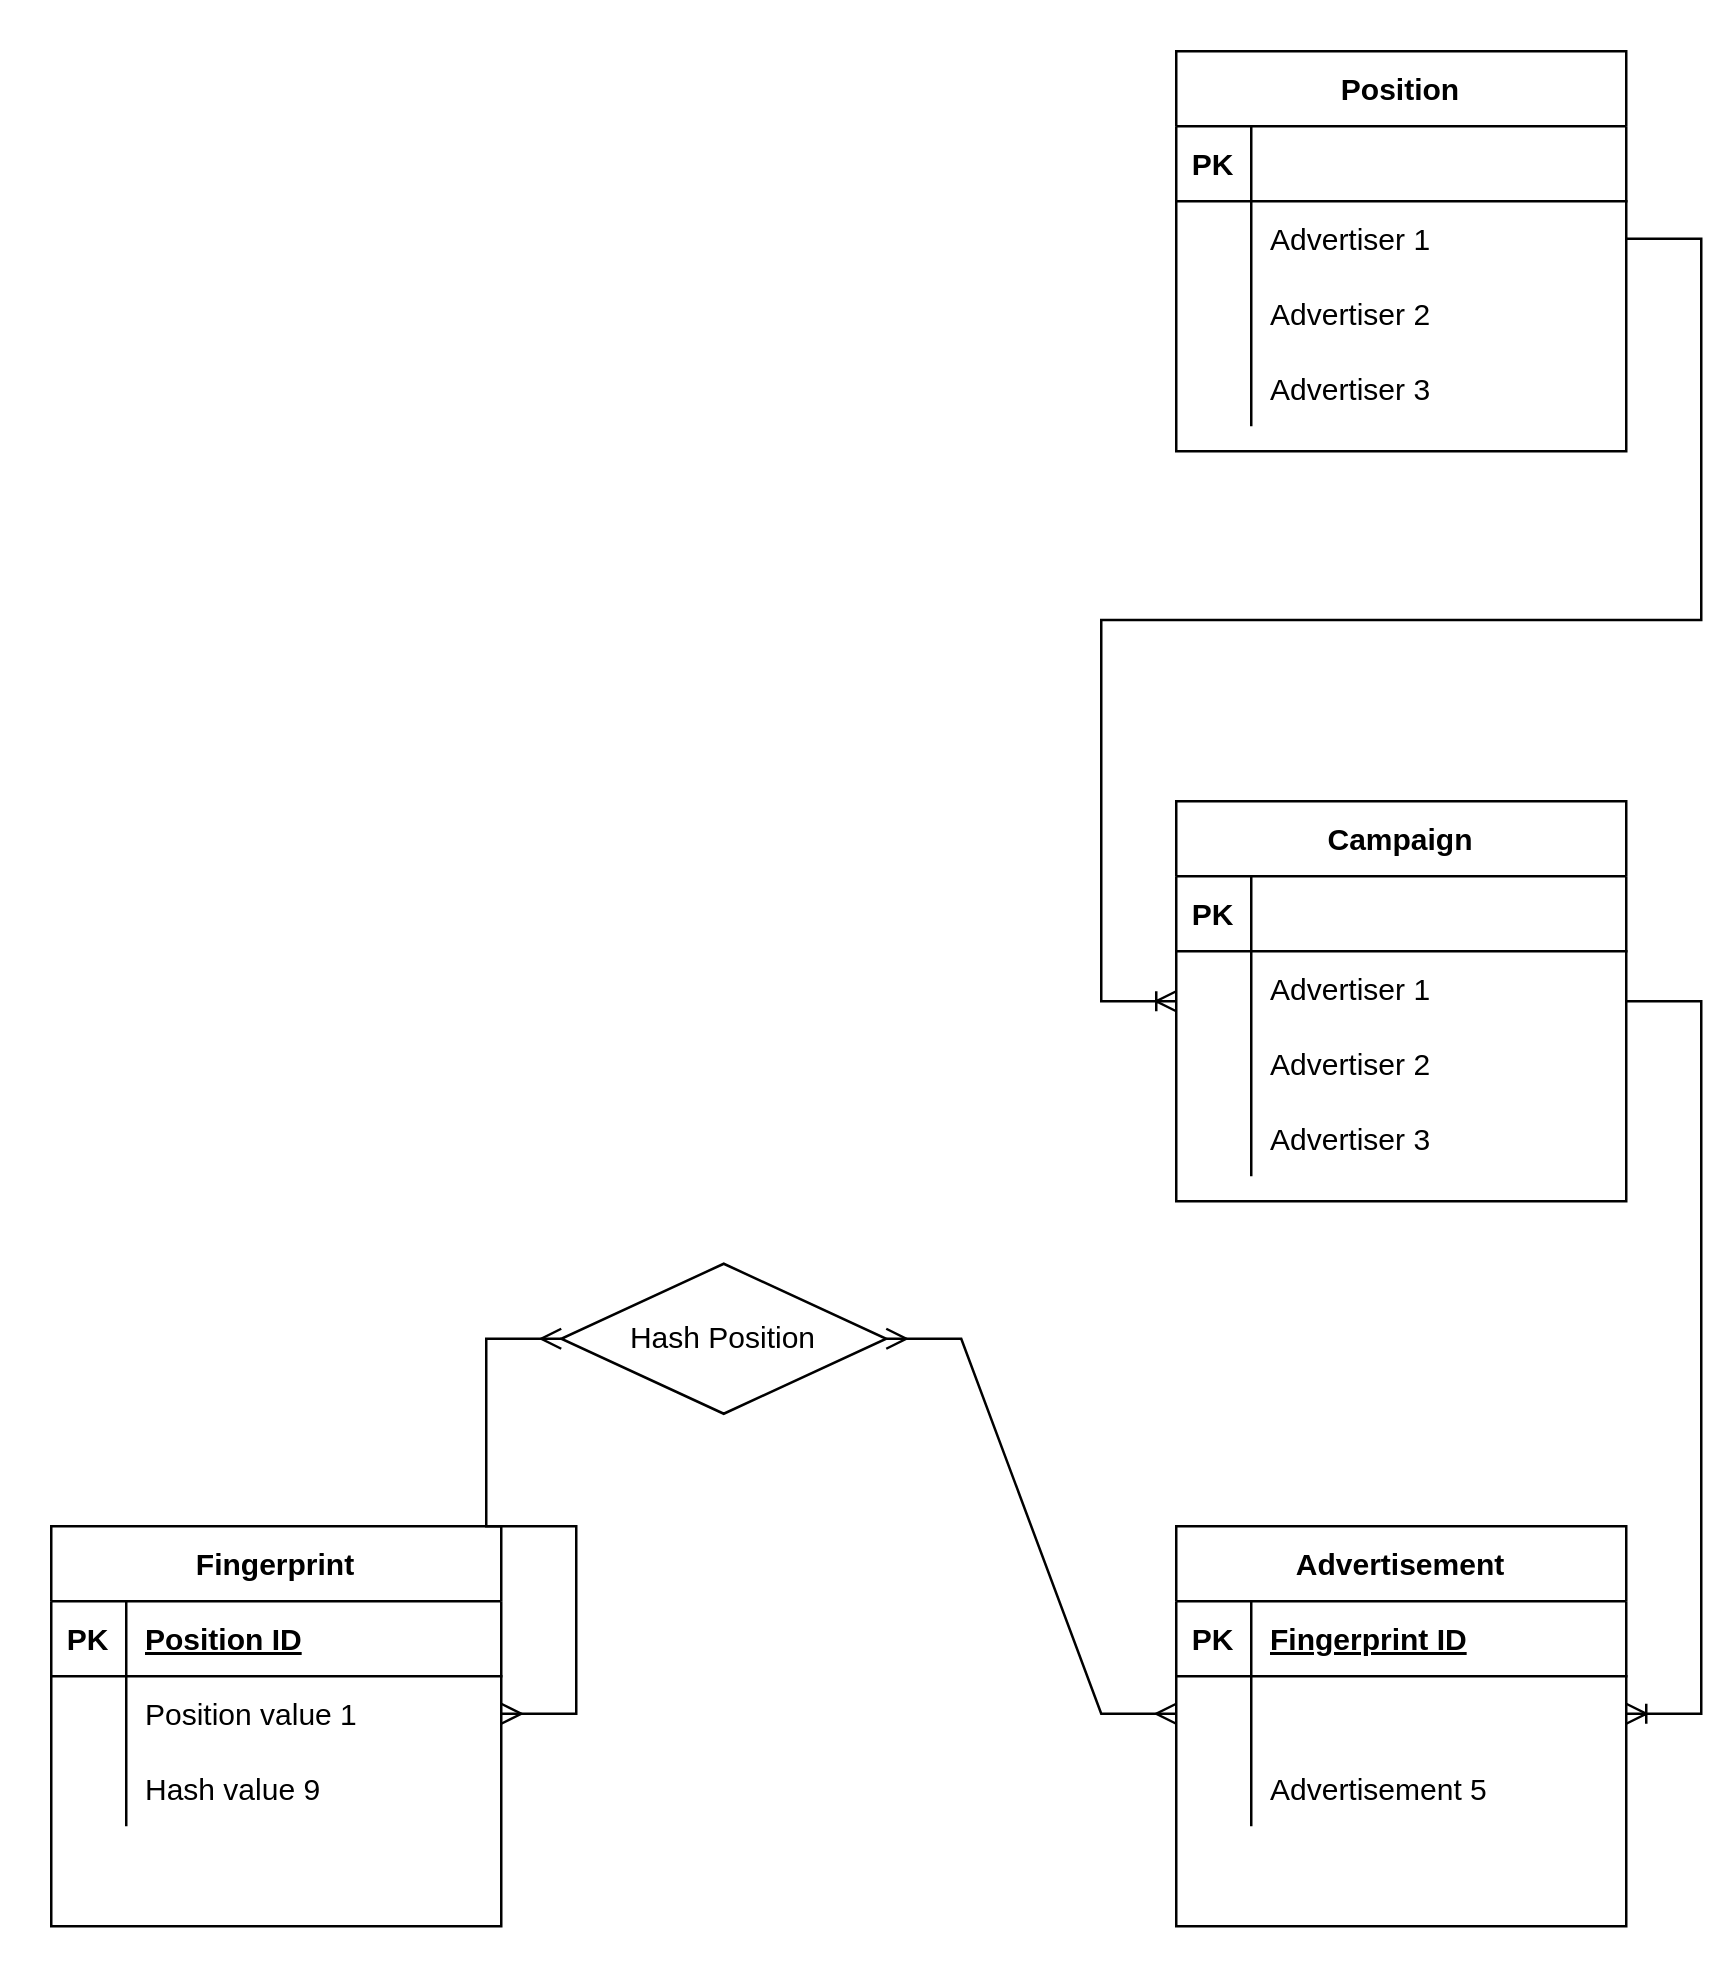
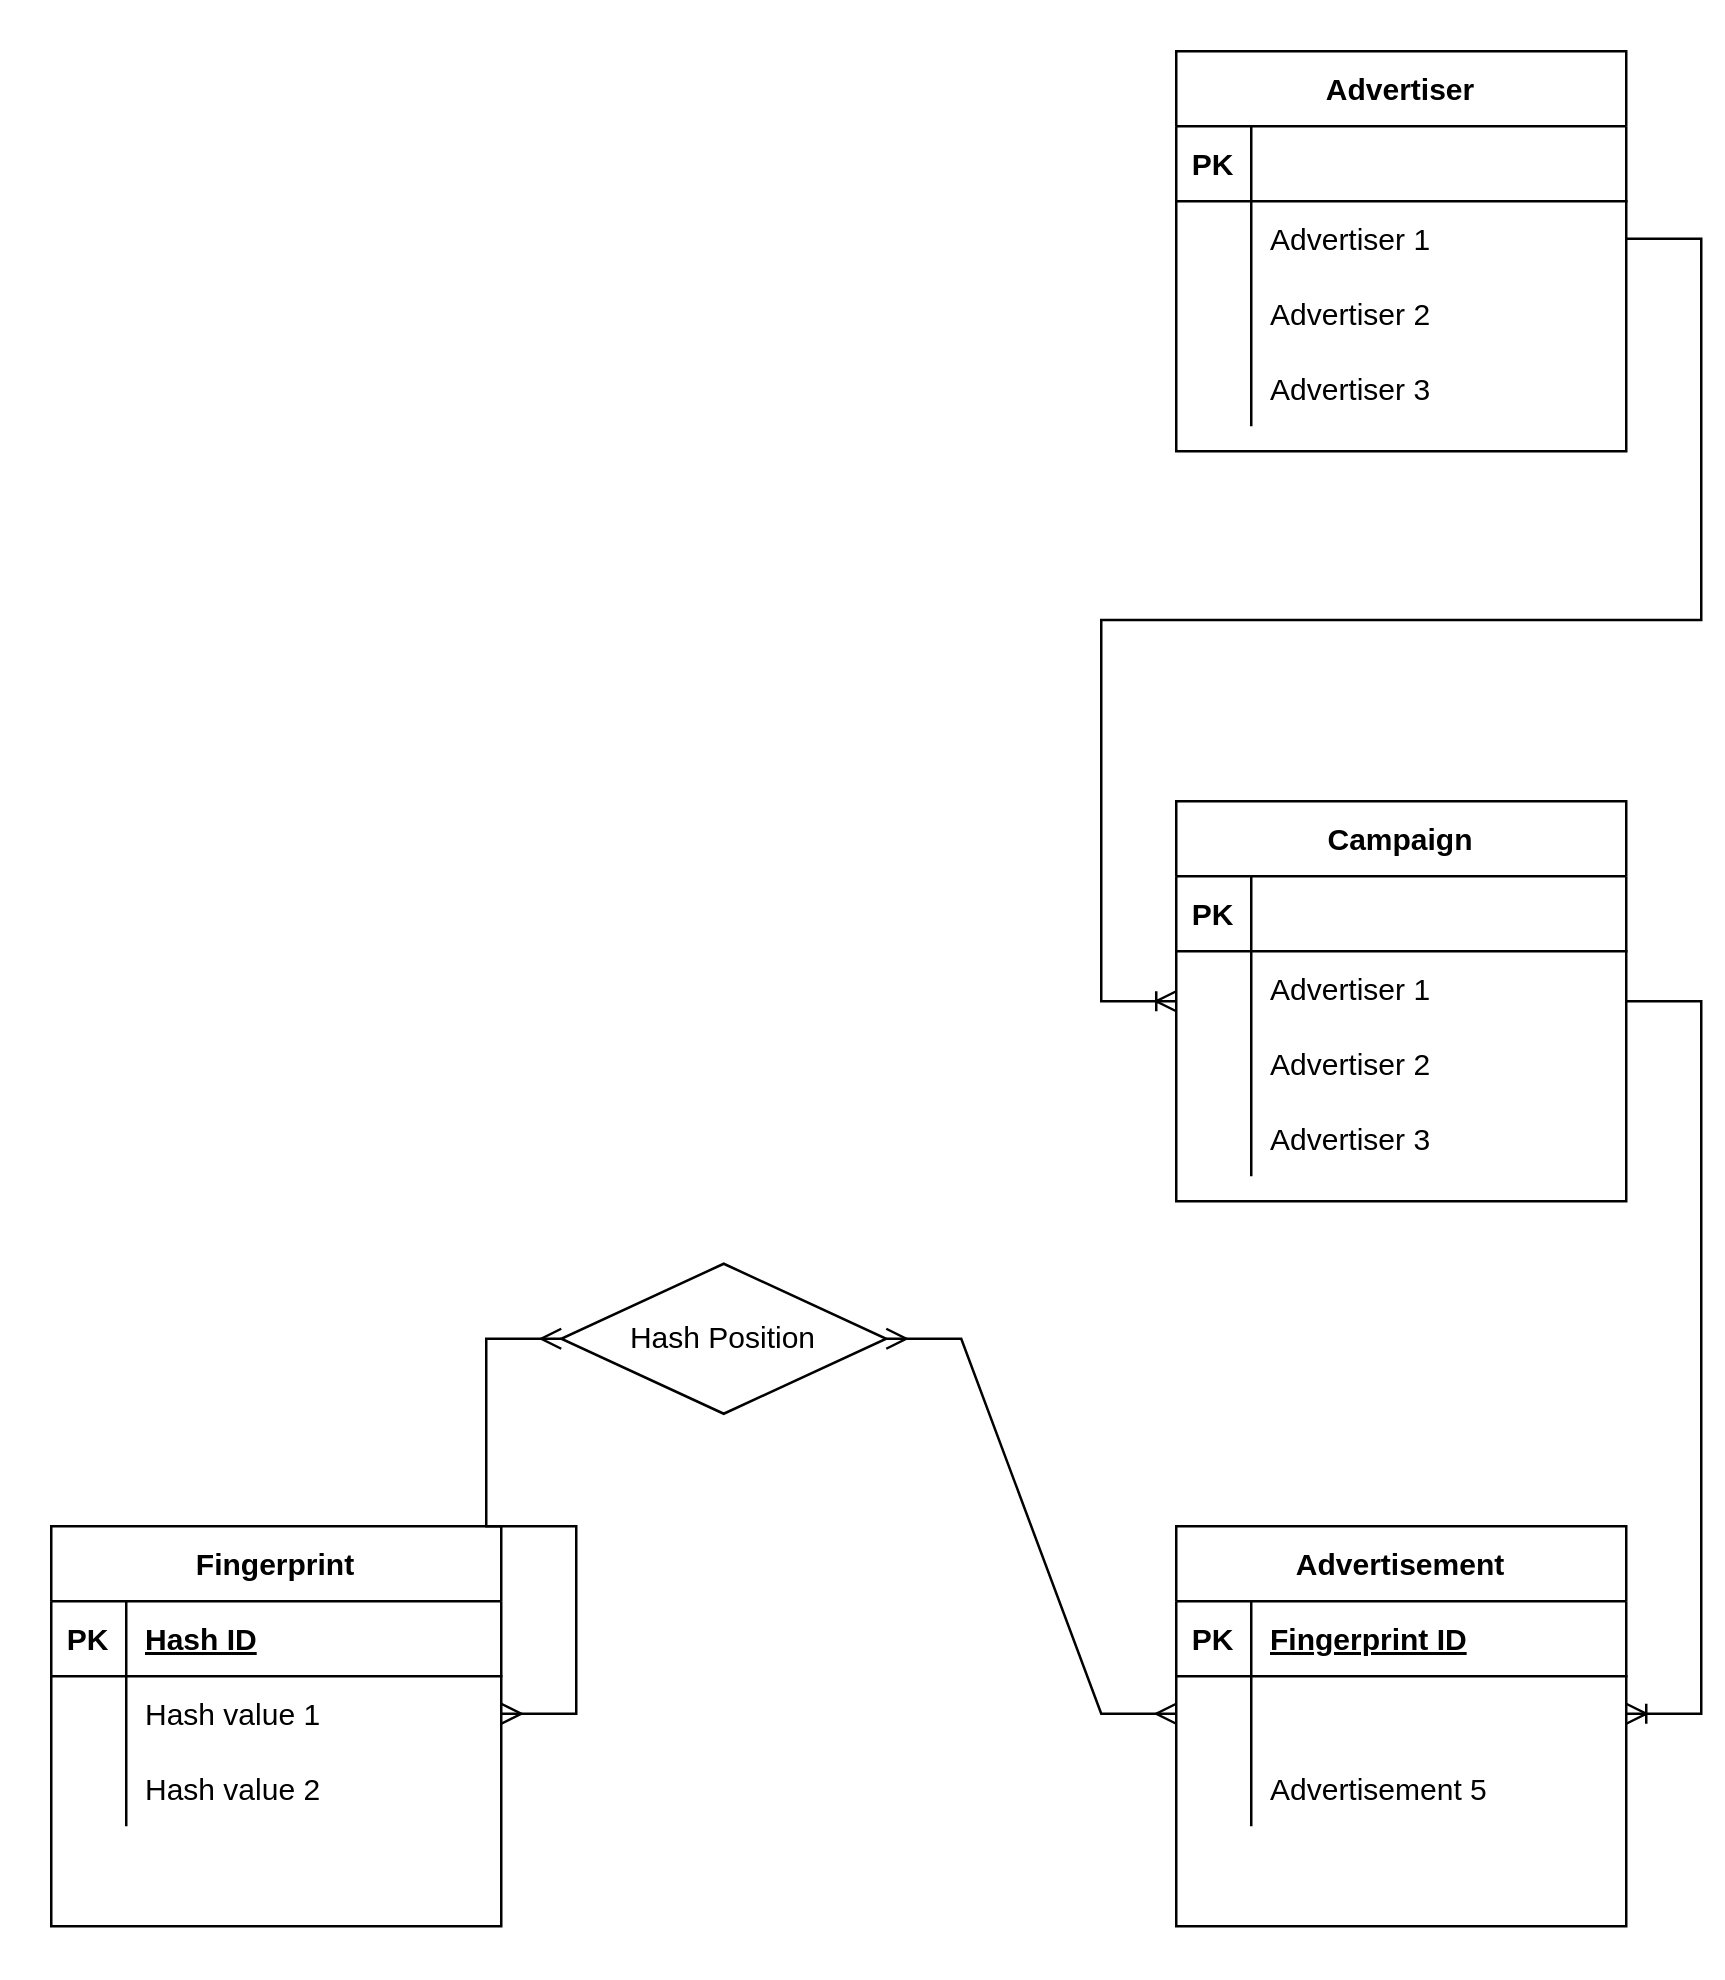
(1400, 90) -> (1400, 90)
(226, 1640) -> (200, 1640)
(260, 1715) -> (234, 1715)
(234, 1790) -> (234, 1790)
